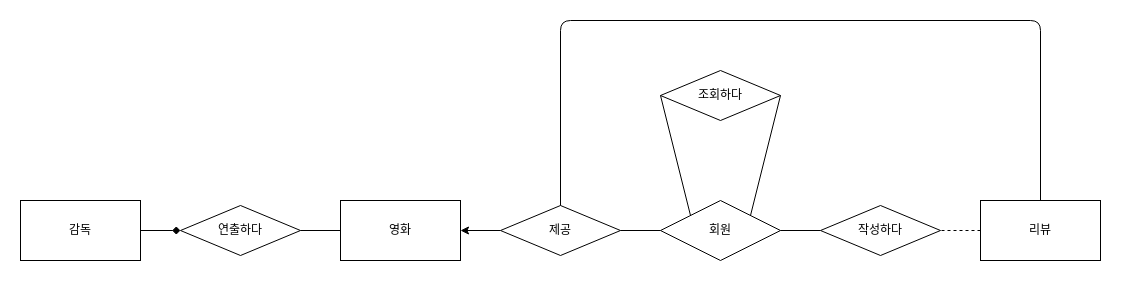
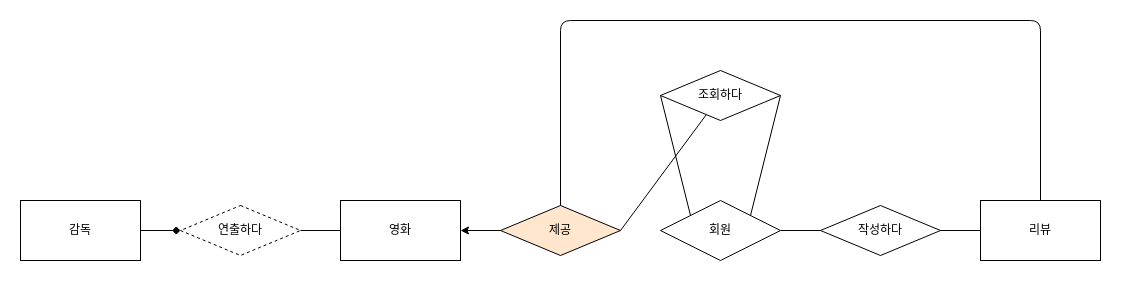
(241, 231) -> (241, 231)
(561, 231) -> (561, 231)
(641, 231) -> (663, 173)
(960, 231) -> (960, 231)
